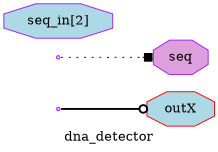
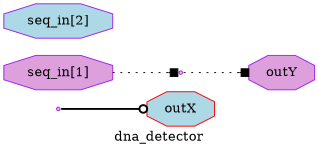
(181, 57) -> (282, 73)
none -> (58, 73)
